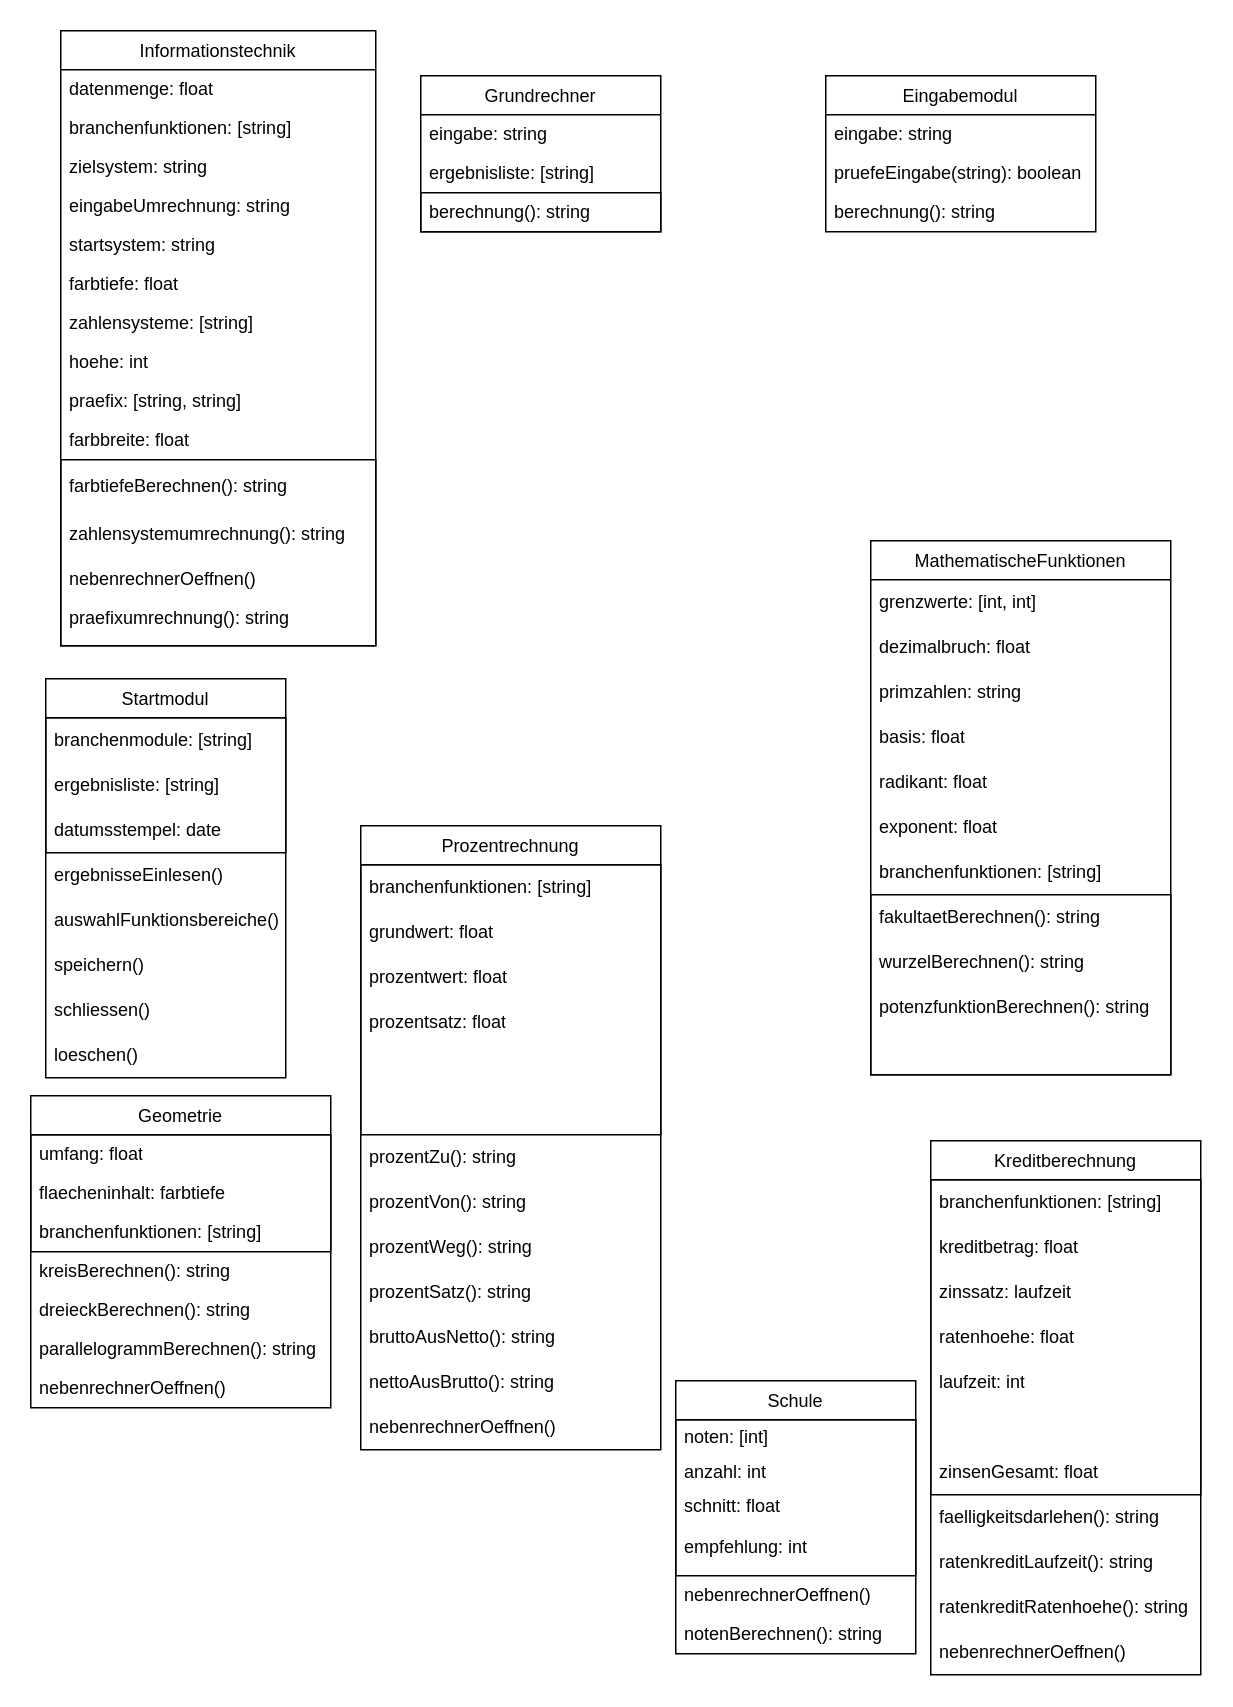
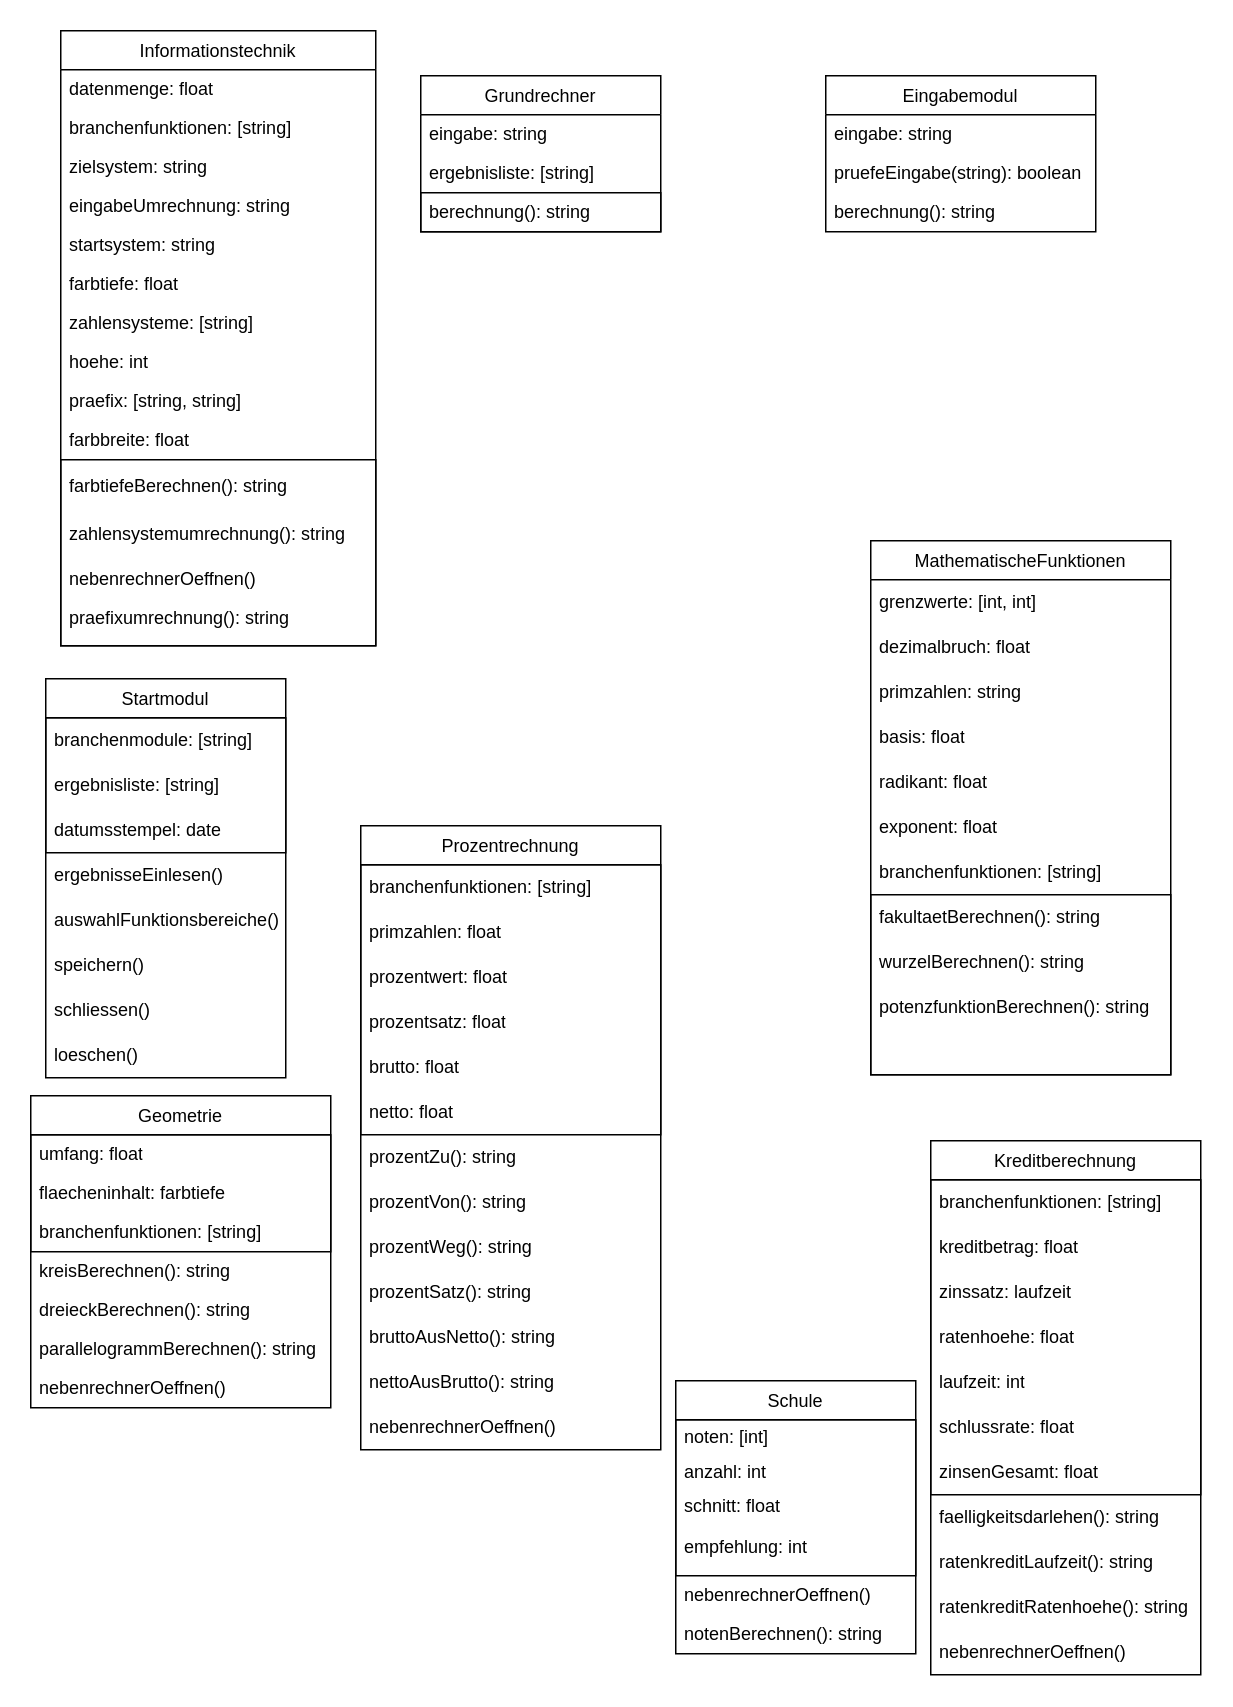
(443, 932) -> (444, 932)
none -> (481, 1067)
none -> (481, 1112)
none -> (1051, 1427)
